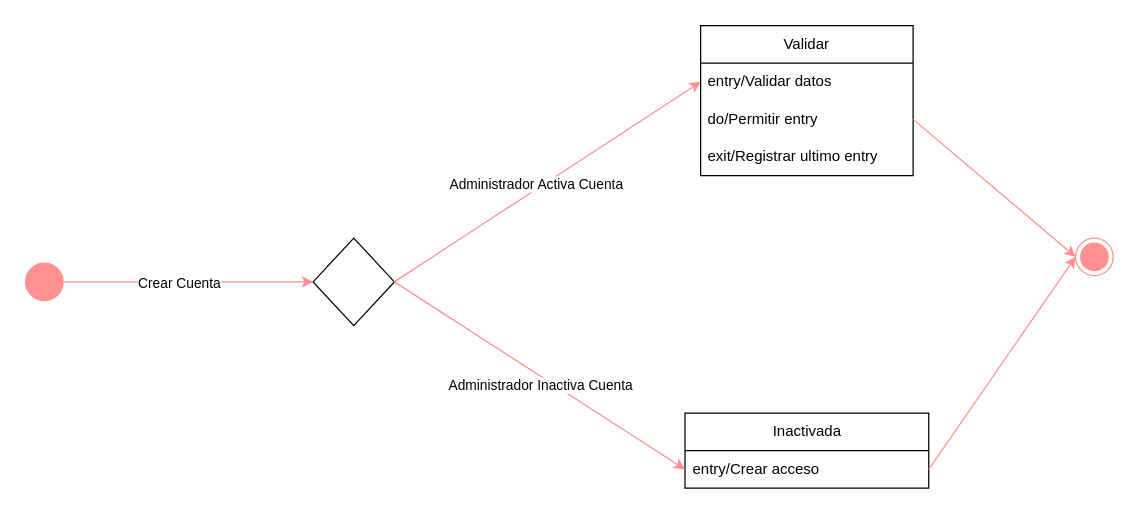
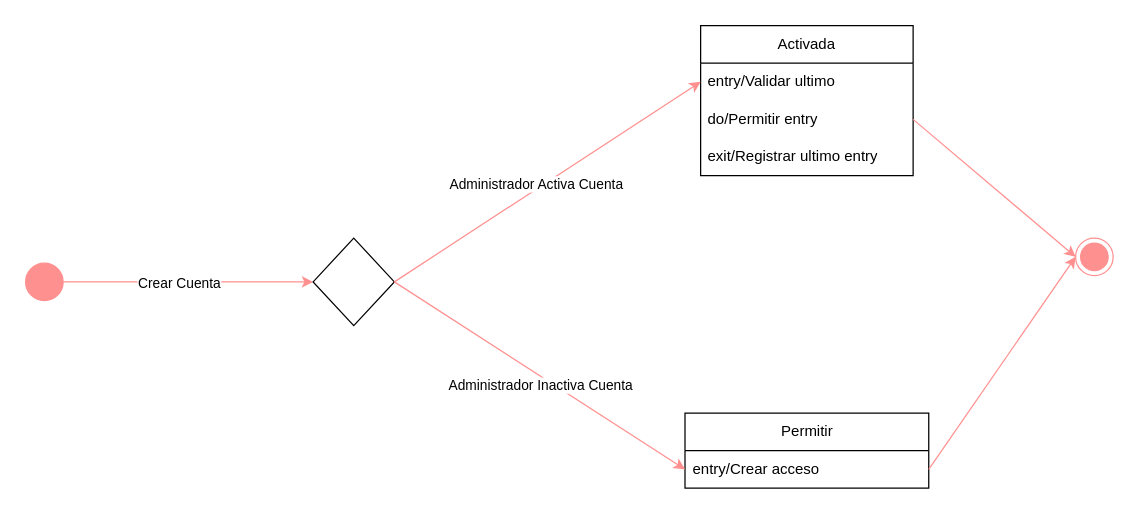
(807, 44) -> (807, 44)
(782, 82) -> (782, 82)
(808, 432) -> (808, 432)
